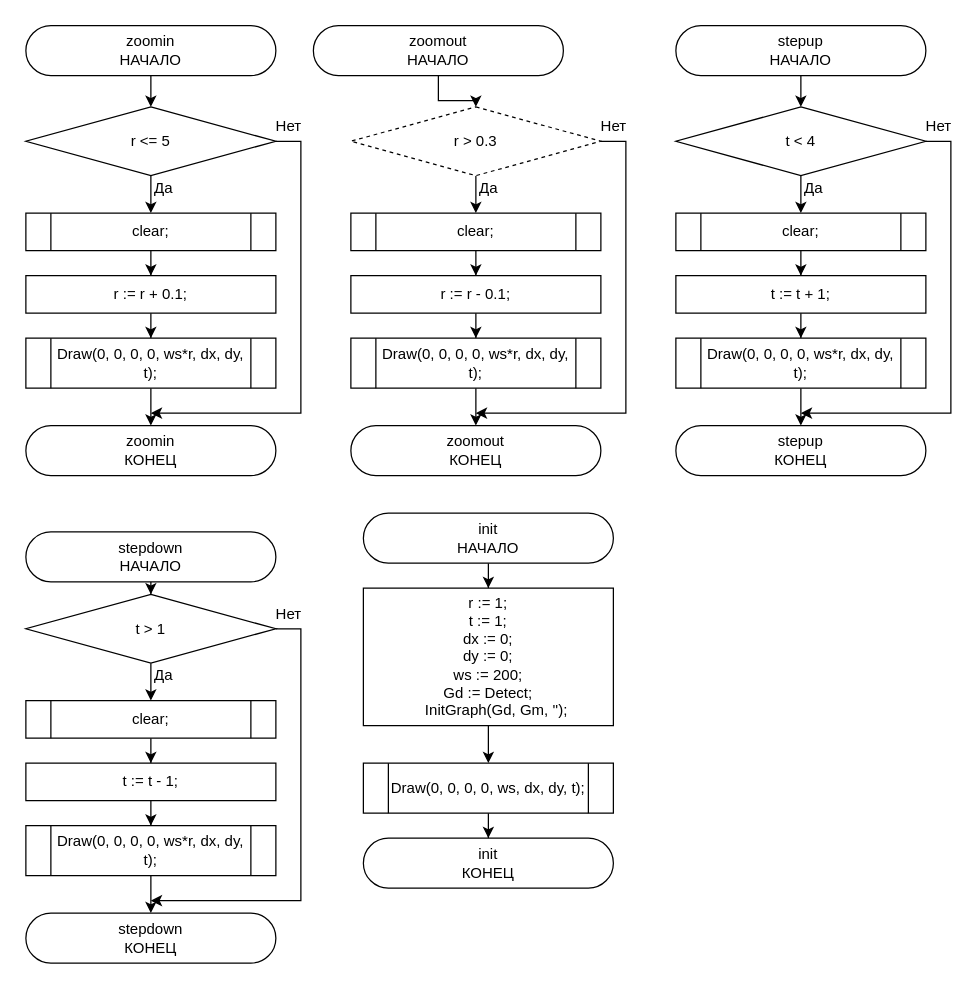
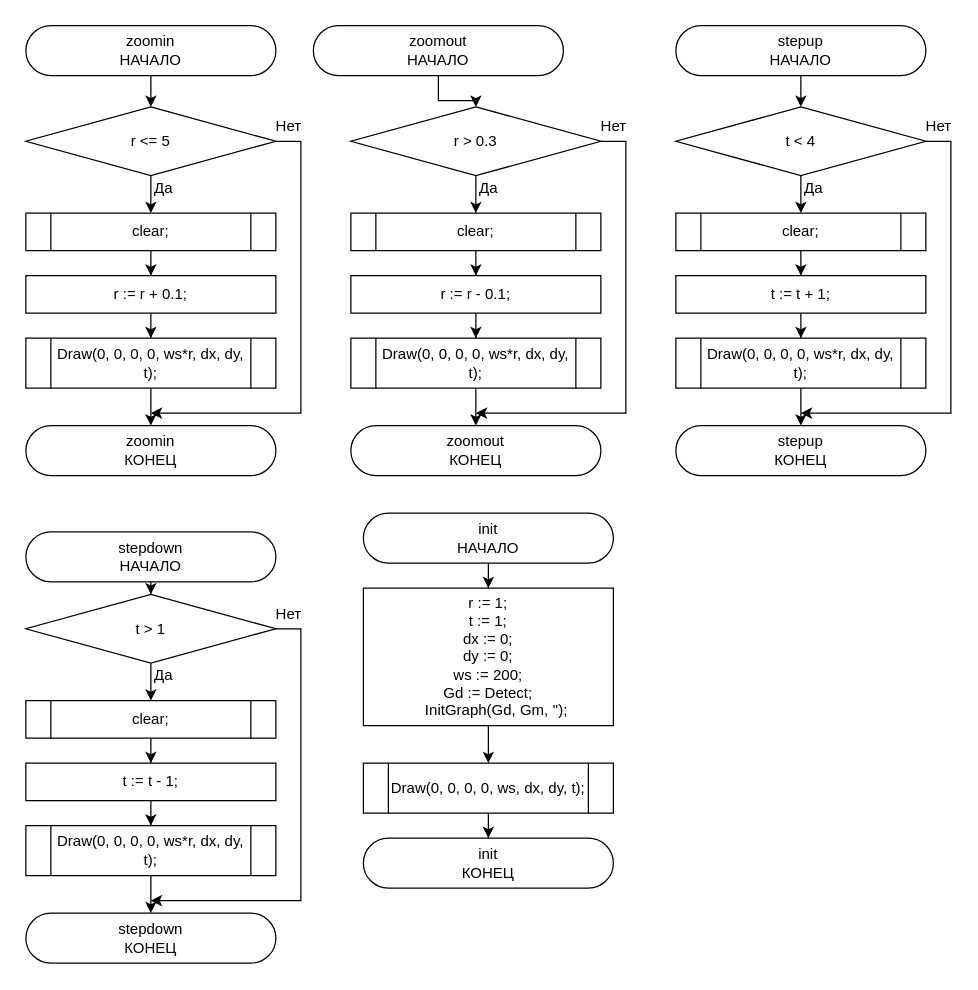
(476, 141) -> (476, 141)
